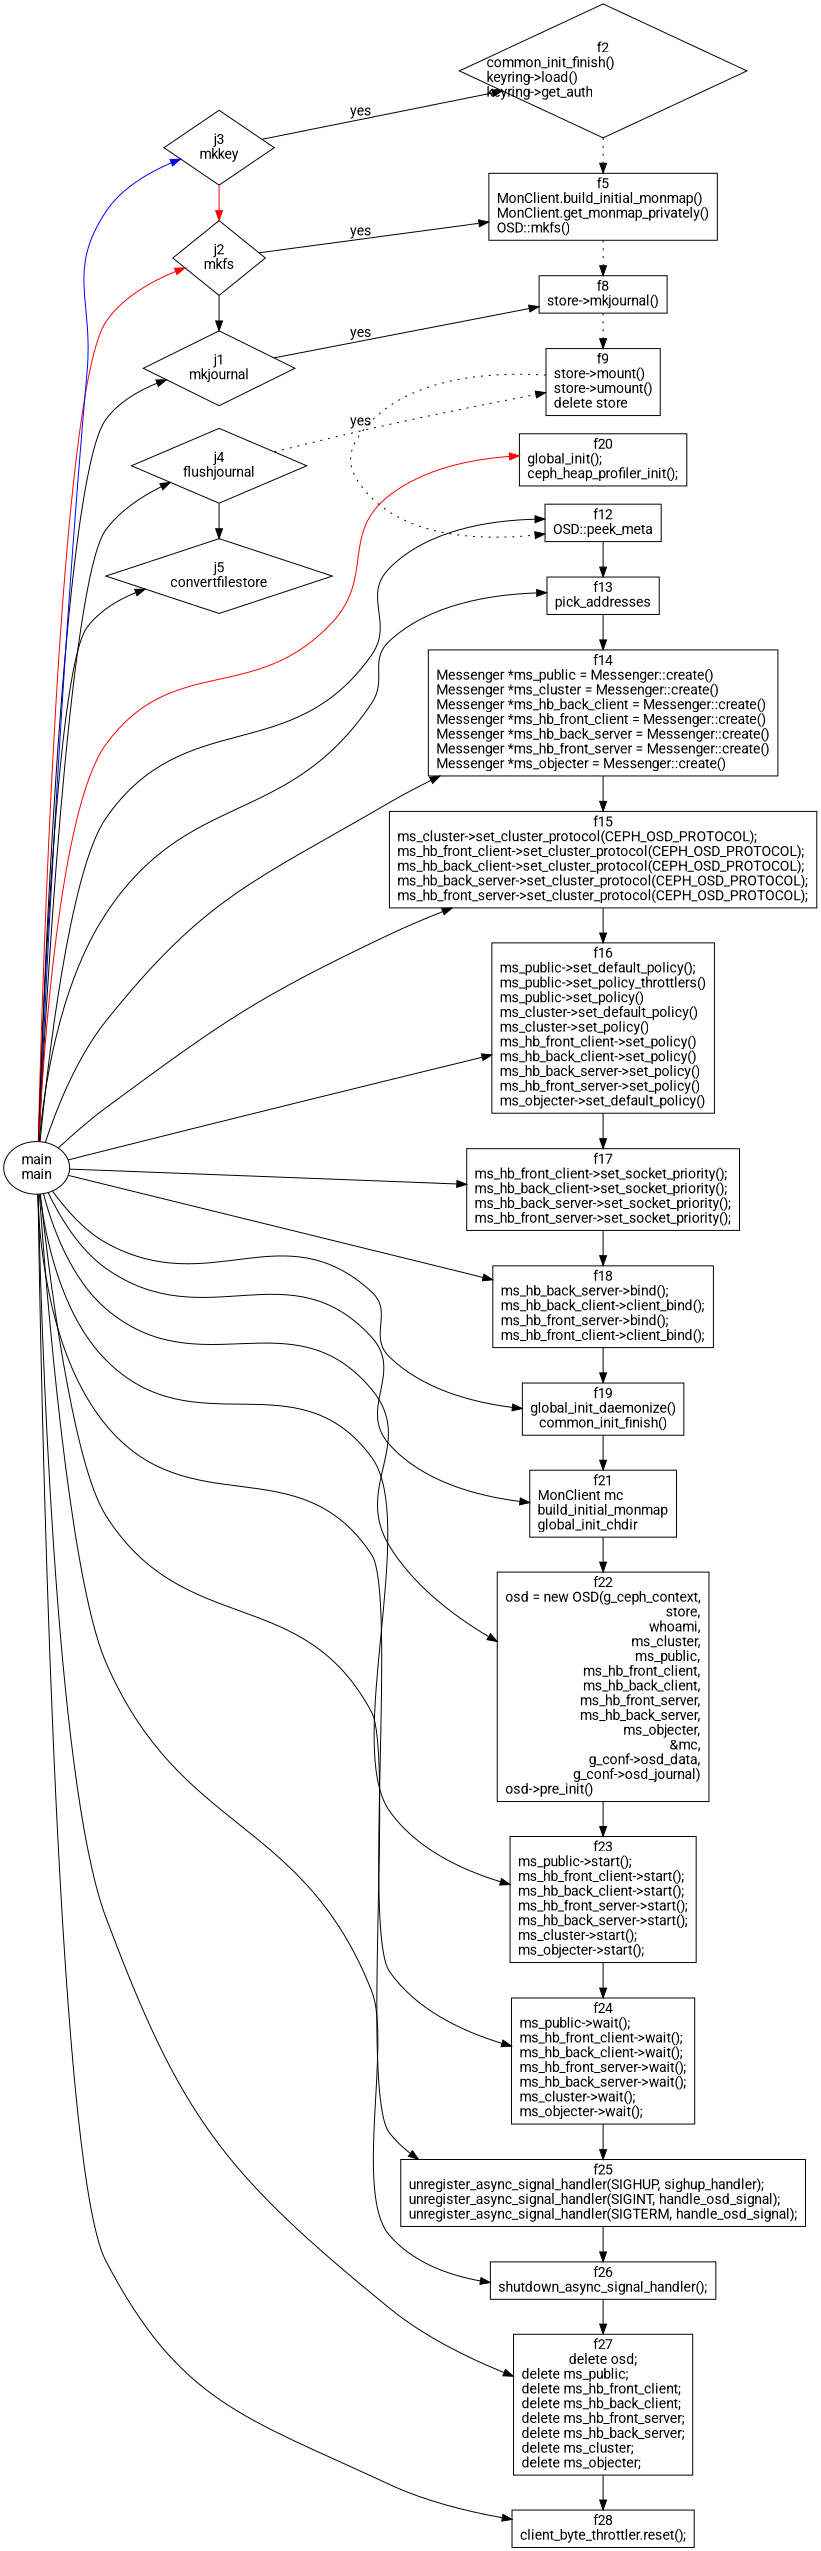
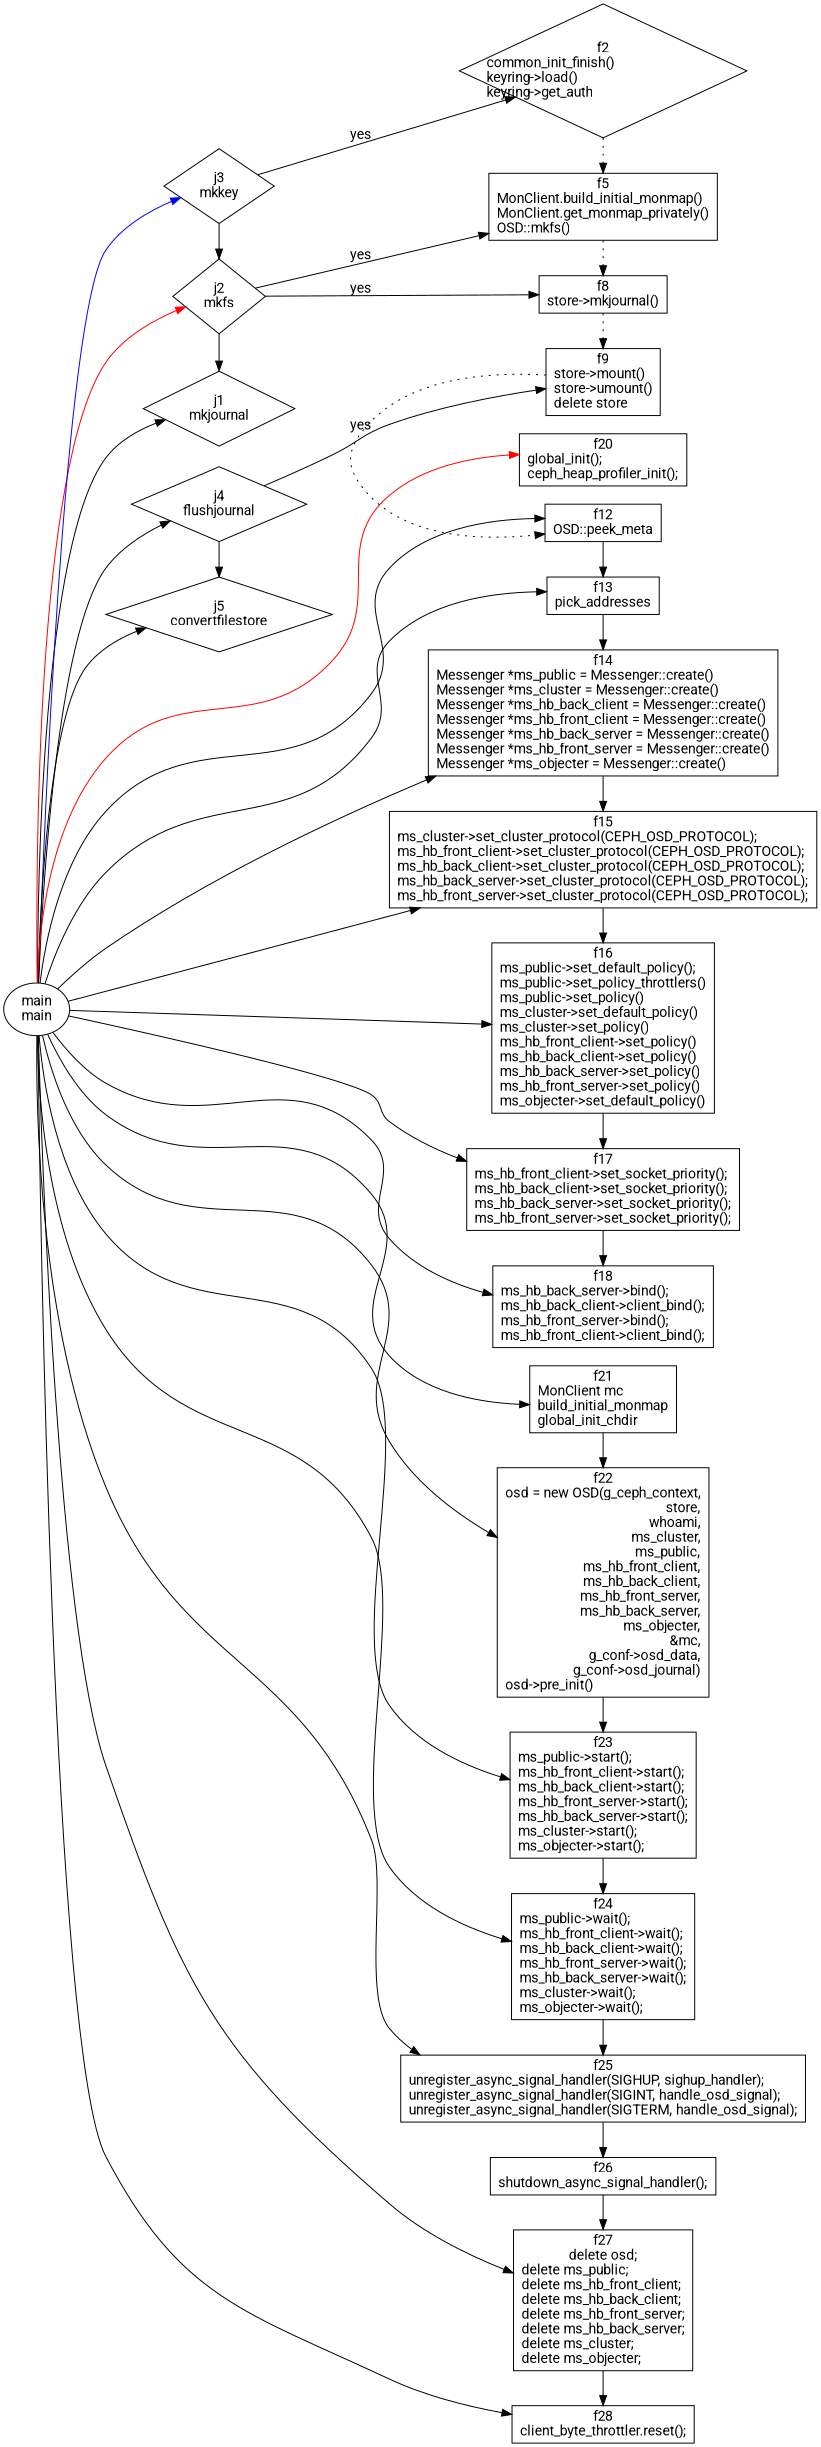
(219, 198) -> (219, 236)
(402, 333) -> (397, 295)
(405, 421) -> (395, 423)
(603, 1409) -> none
(194, 1786) -> none
